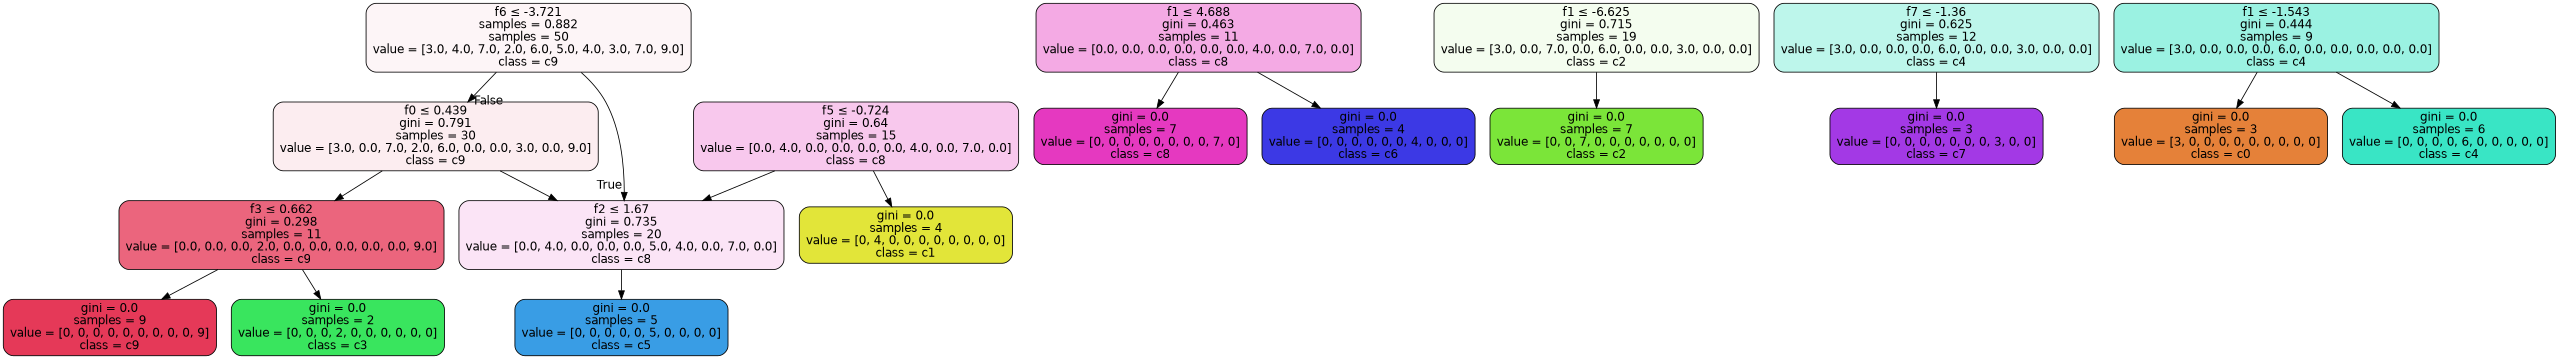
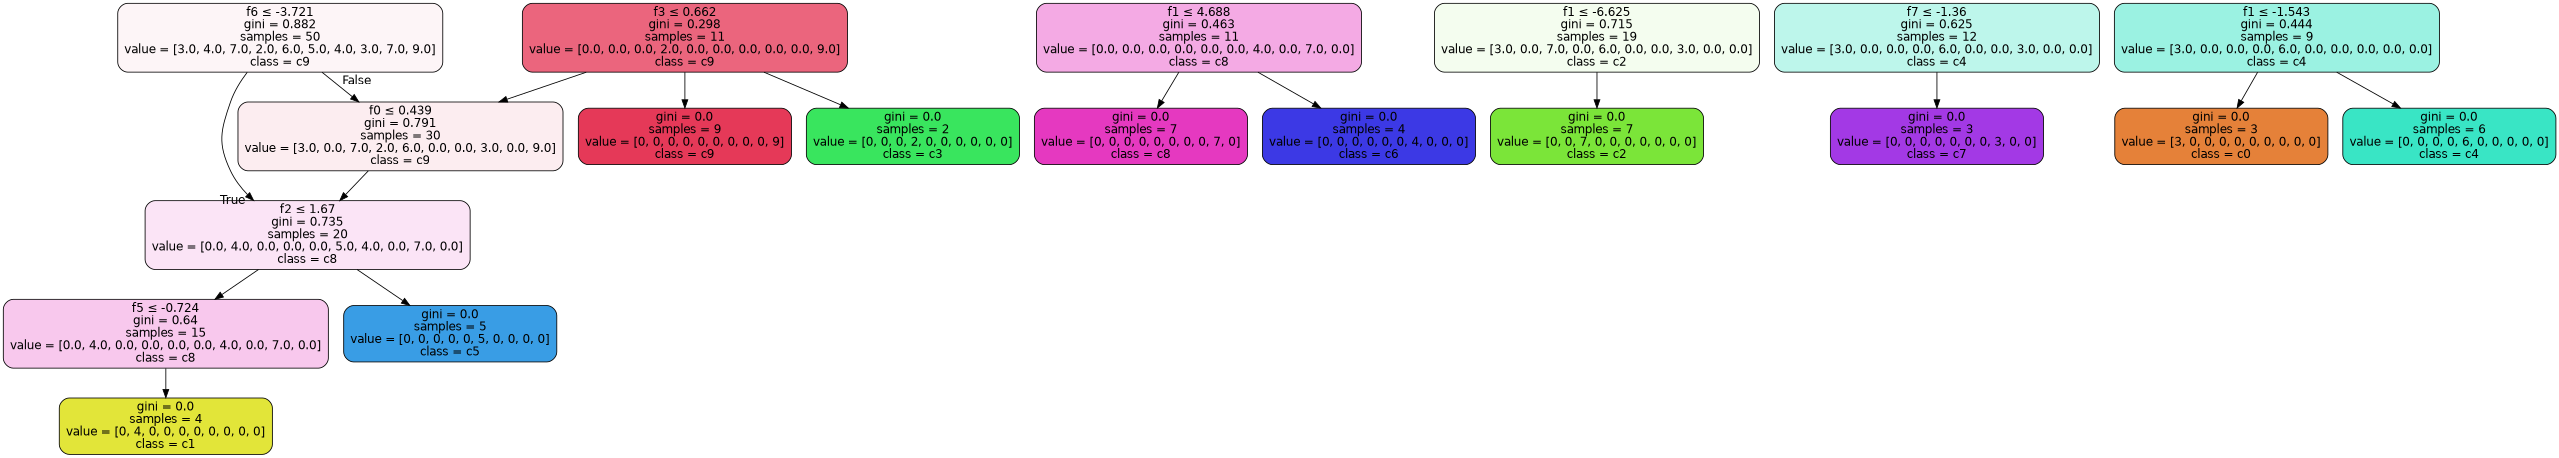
(529, 25) -> (280, 25)
(362, 183) -> (547, 86)
(743, 184) -> (240, 282)
